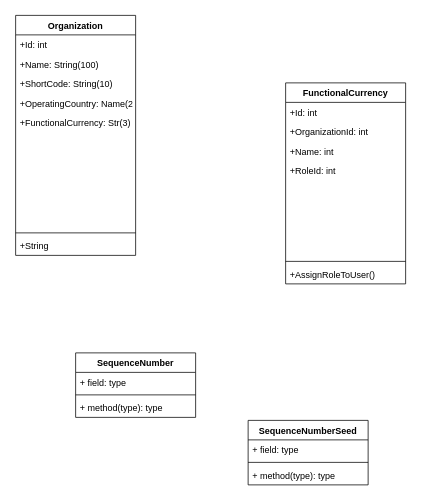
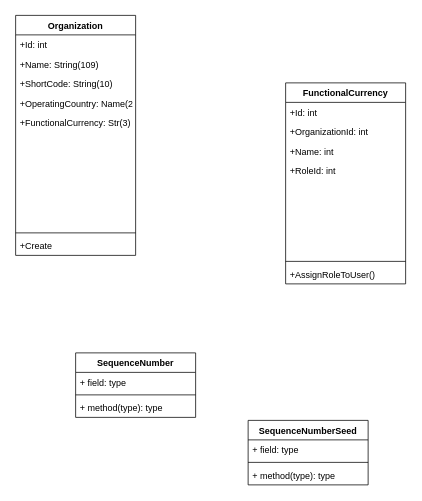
(61, 65) -> (61, 65)
(36, 246) -> (37, 246)
